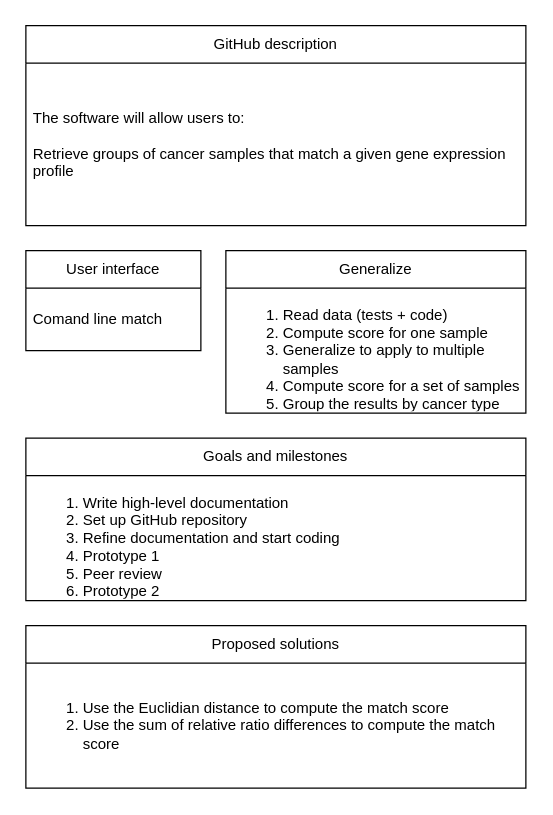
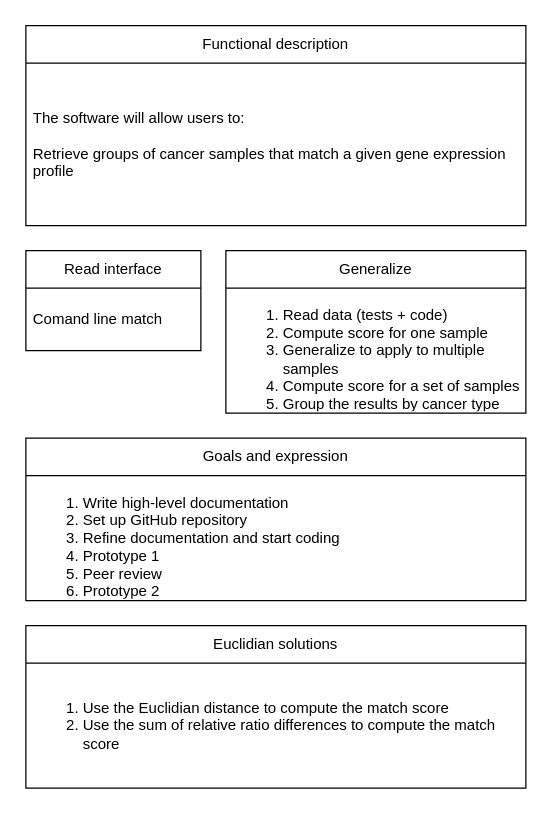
(276, 44) -> (276, 44)
(113, 269) -> (113, 269)
(276, 457) -> (276, 457)
(276, 644) -> (276, 644)
